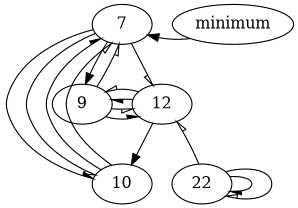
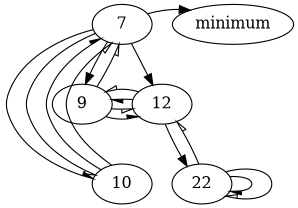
(174, 39) -> (163, 10)
(140, 59) -> (140, 59)
(145, 139) -> (173, 141)
